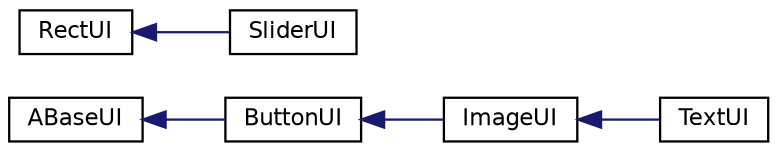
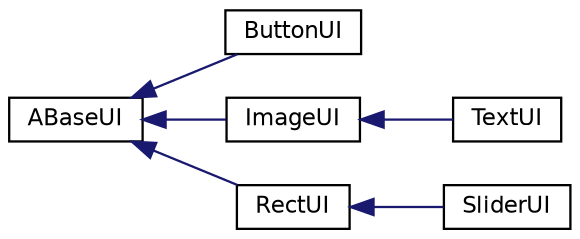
(414, 120) -> (196, 120)
none -> (195, 168)
